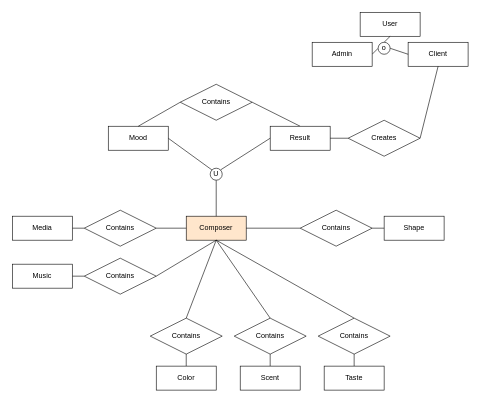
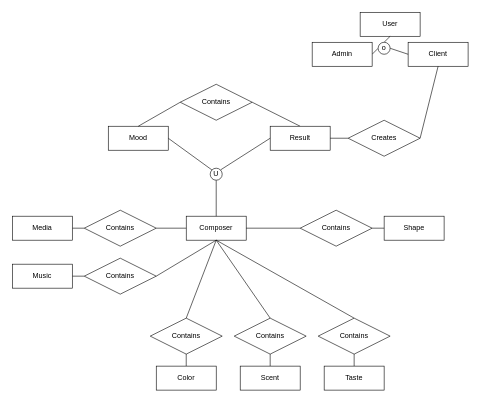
(216, 228) -> (216, 228)
